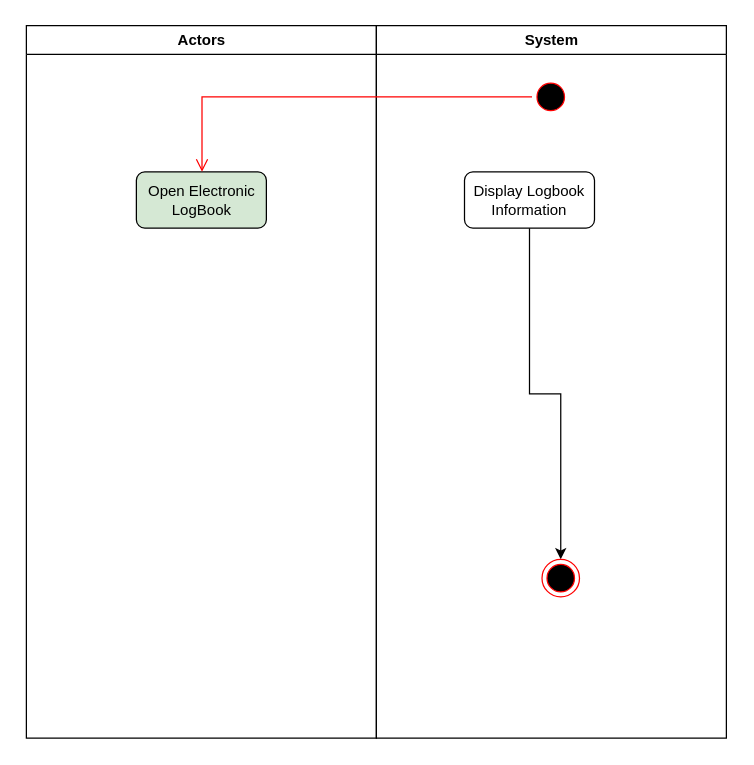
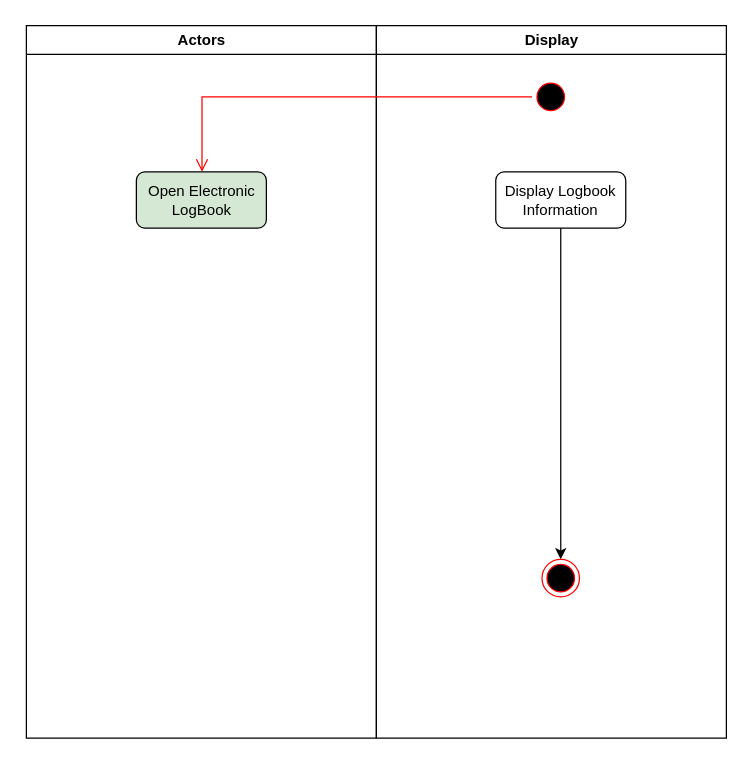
(552, 41) -> (552, 41)
(529, 200) -> (561, 200)
